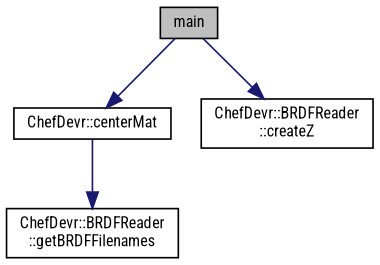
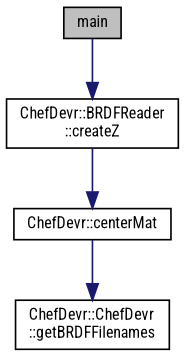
(146, 67) -> (92, 170)
(92, 233) -> (92, 325)
